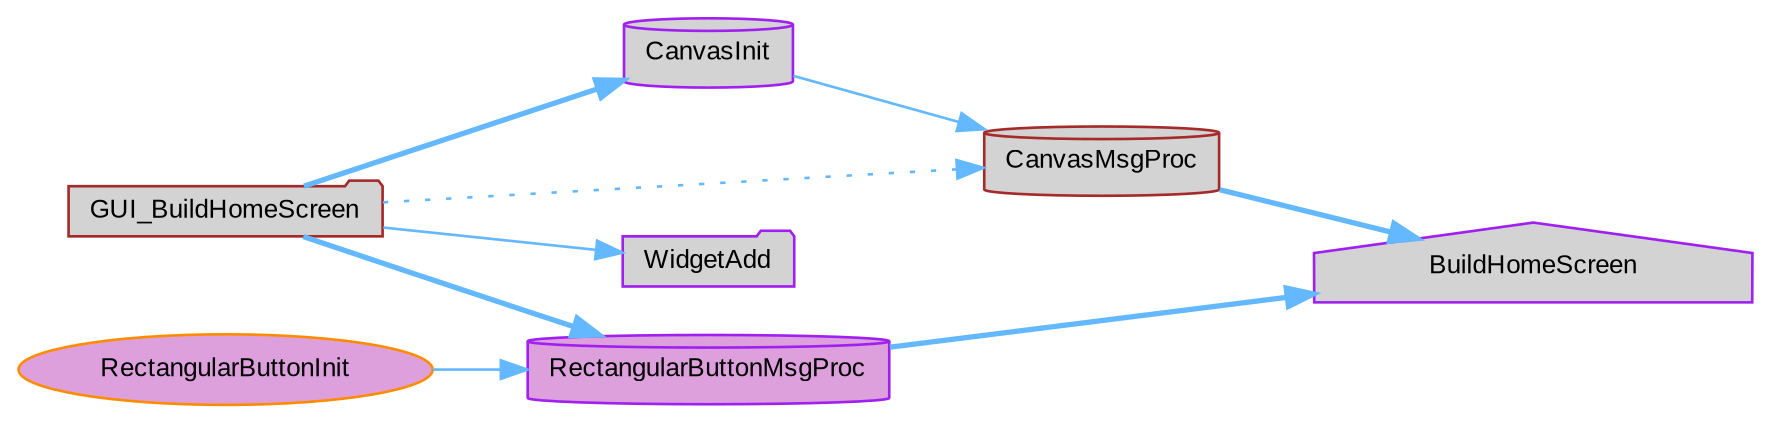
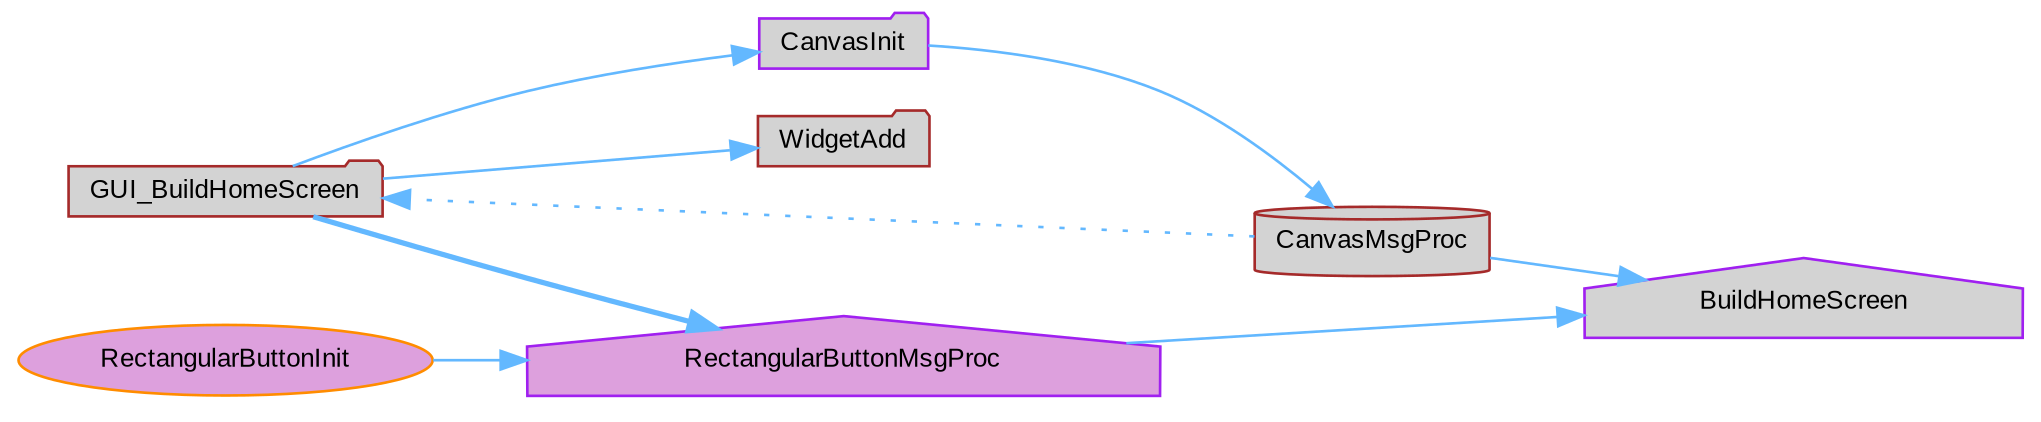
(708, 53) -> (844, 44)
(451, 137) -> (509, 96)
(670, 186) -> (832, 218)
(1306, 211) -> (1554, 267)
(708, 261) -> (844, 141)
(1088, 322) -> (1342, 330)
(708, 370) -> (844, 360)
